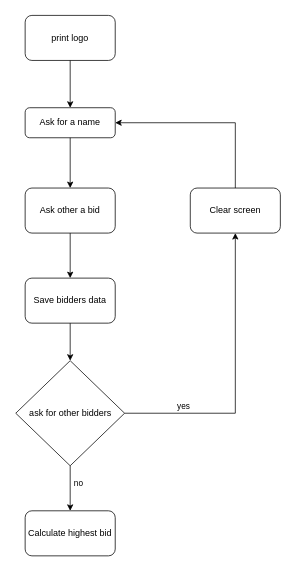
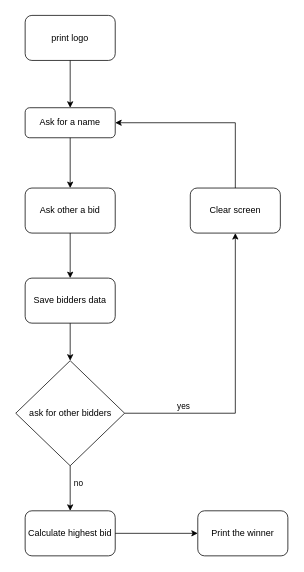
none -> (153, 533)
none -> (243, 533)
